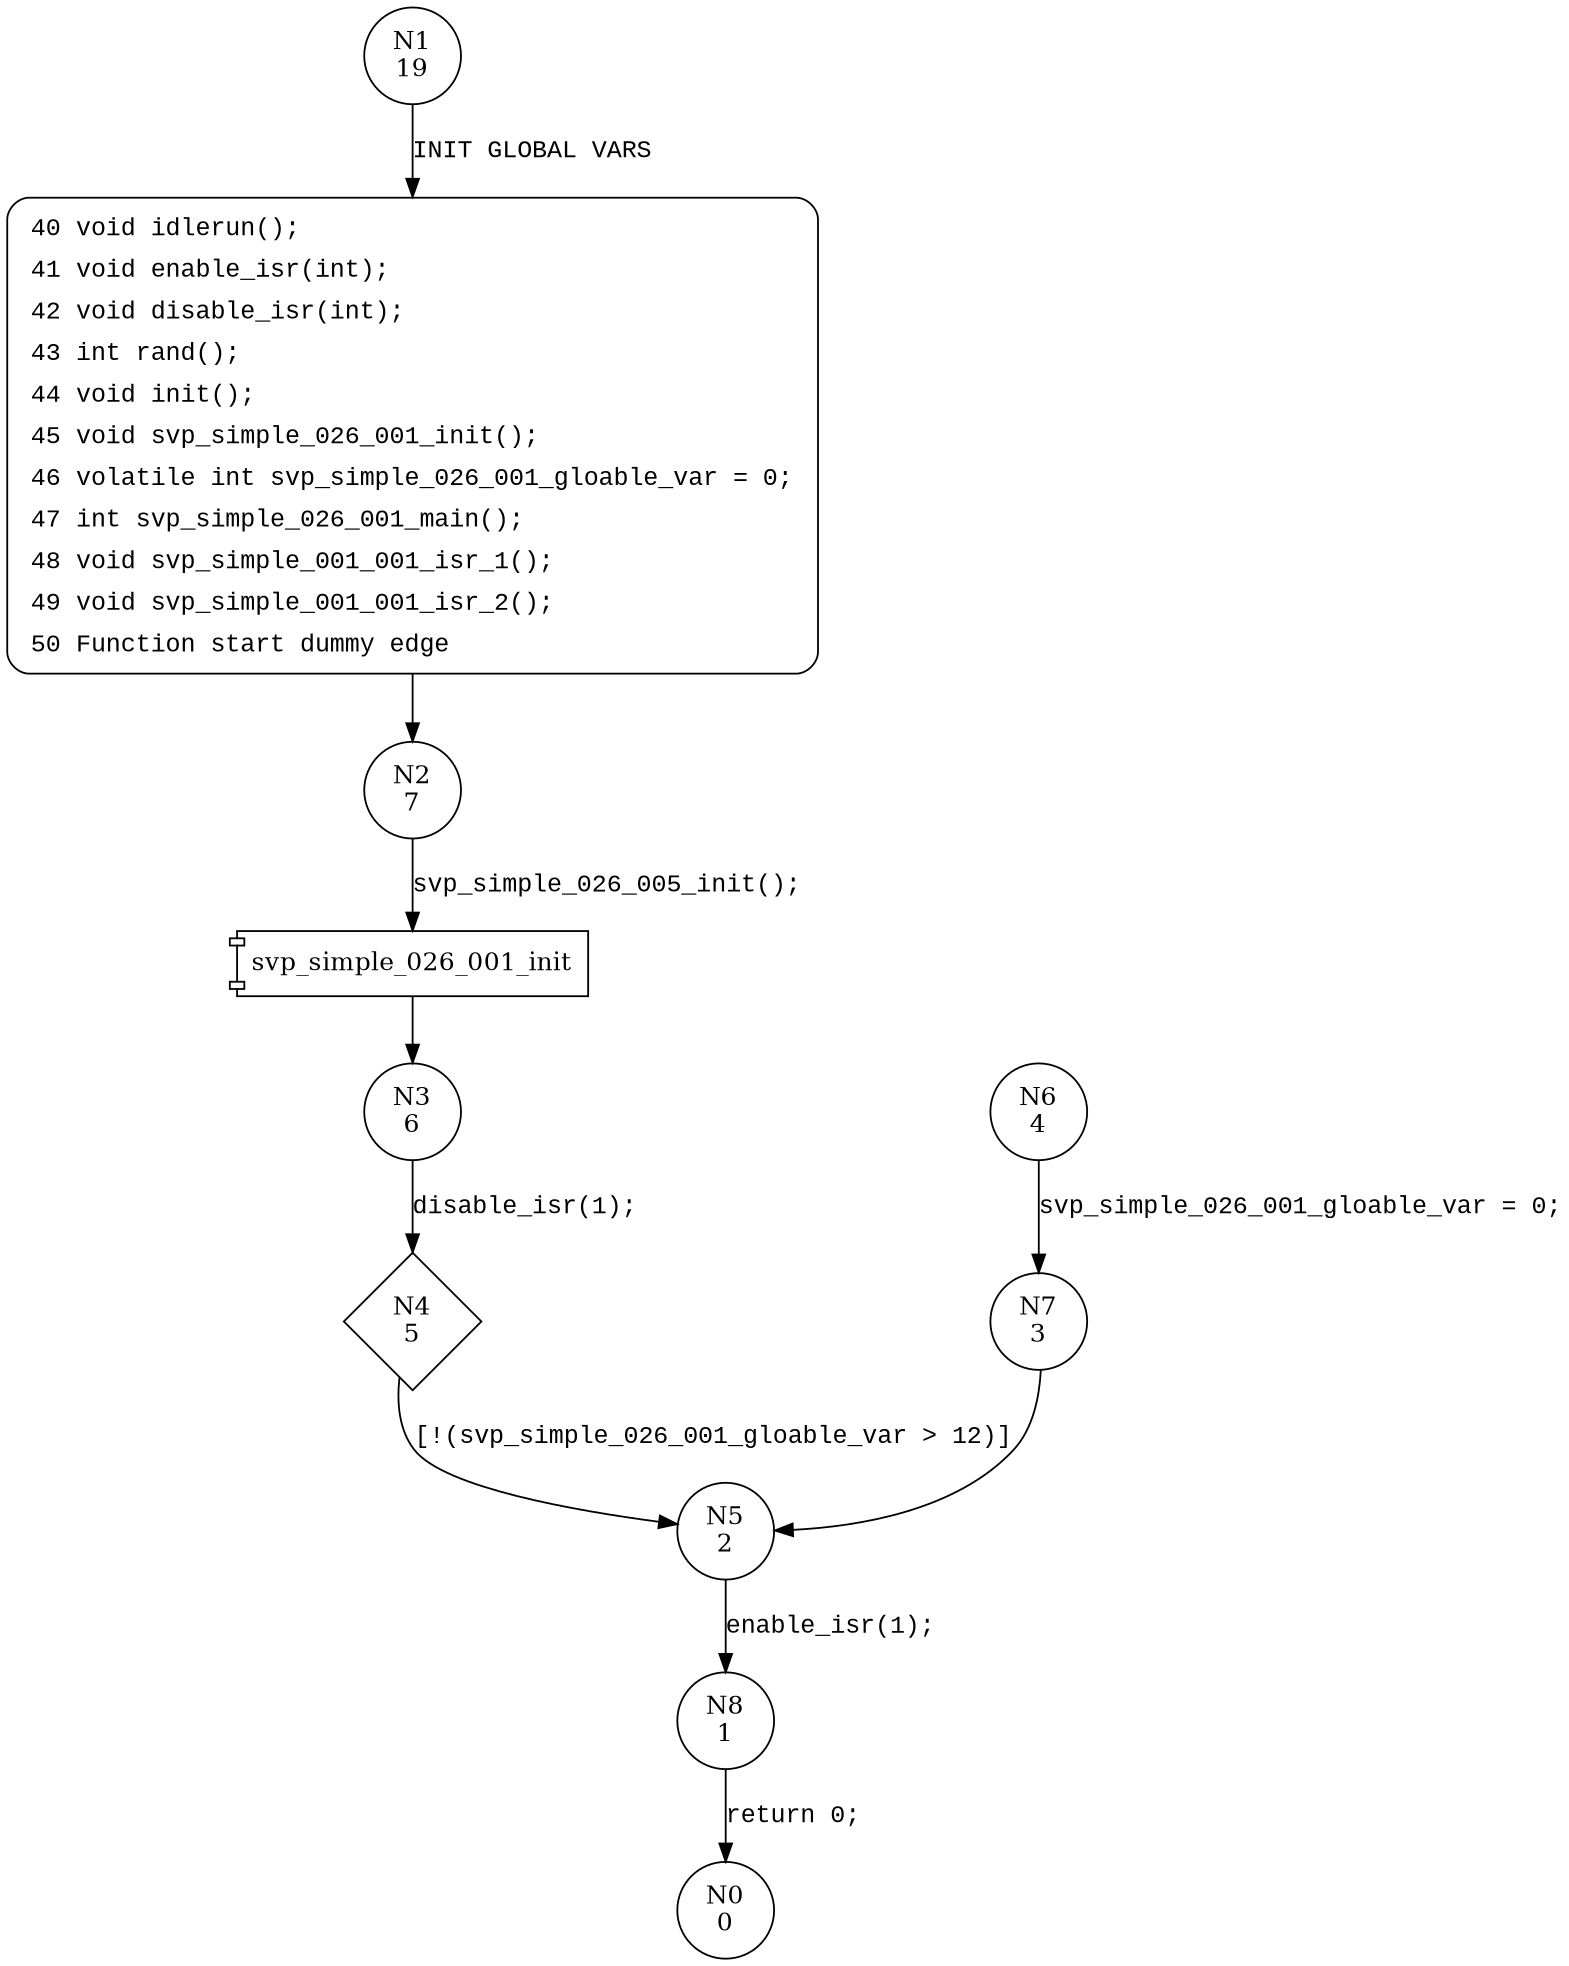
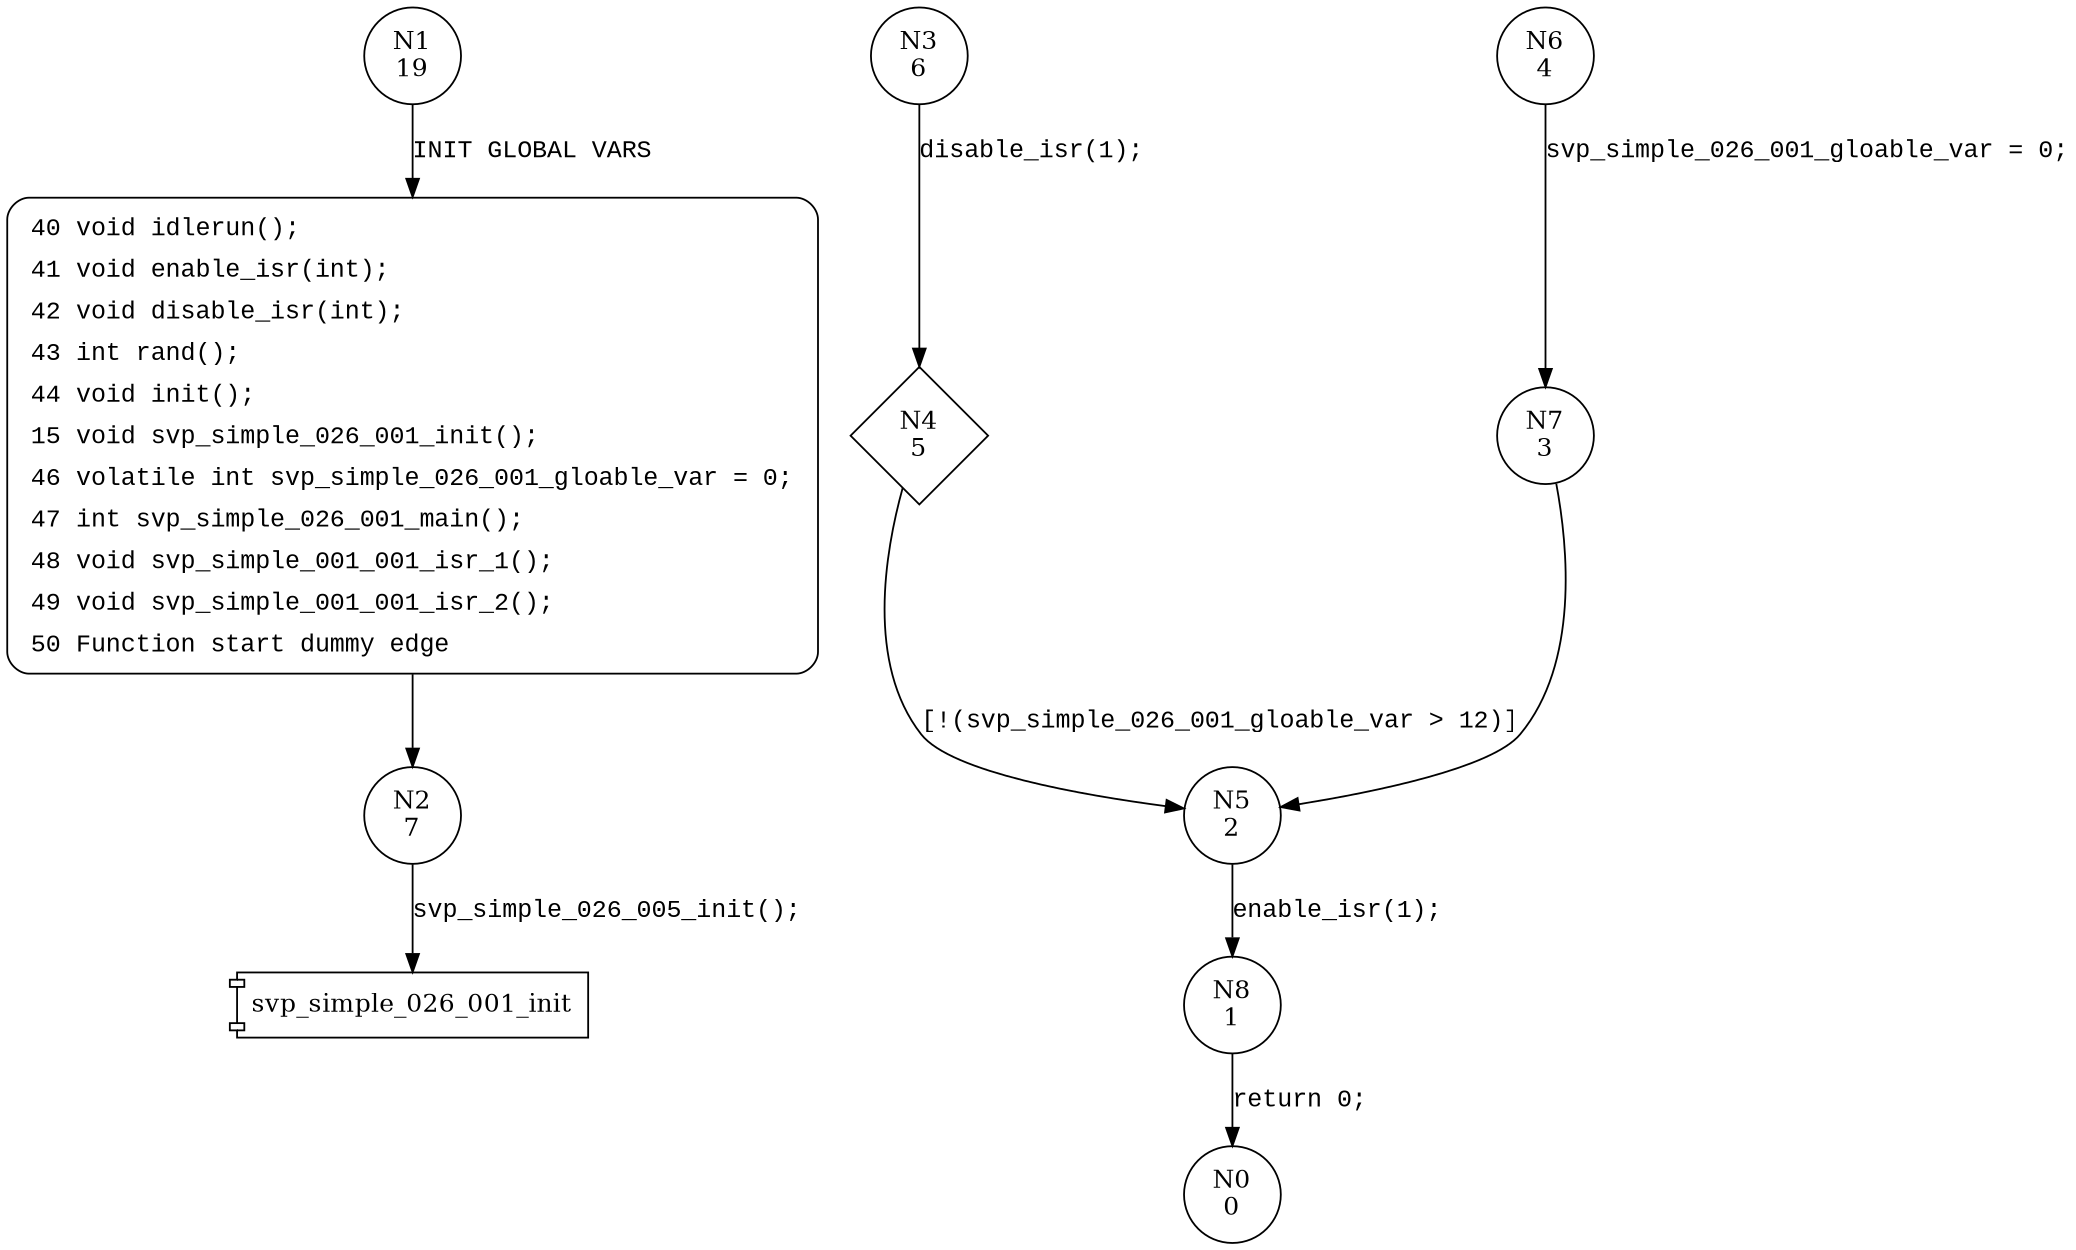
(46, 436) -> (46, 436)
(413, 1021) -> none
